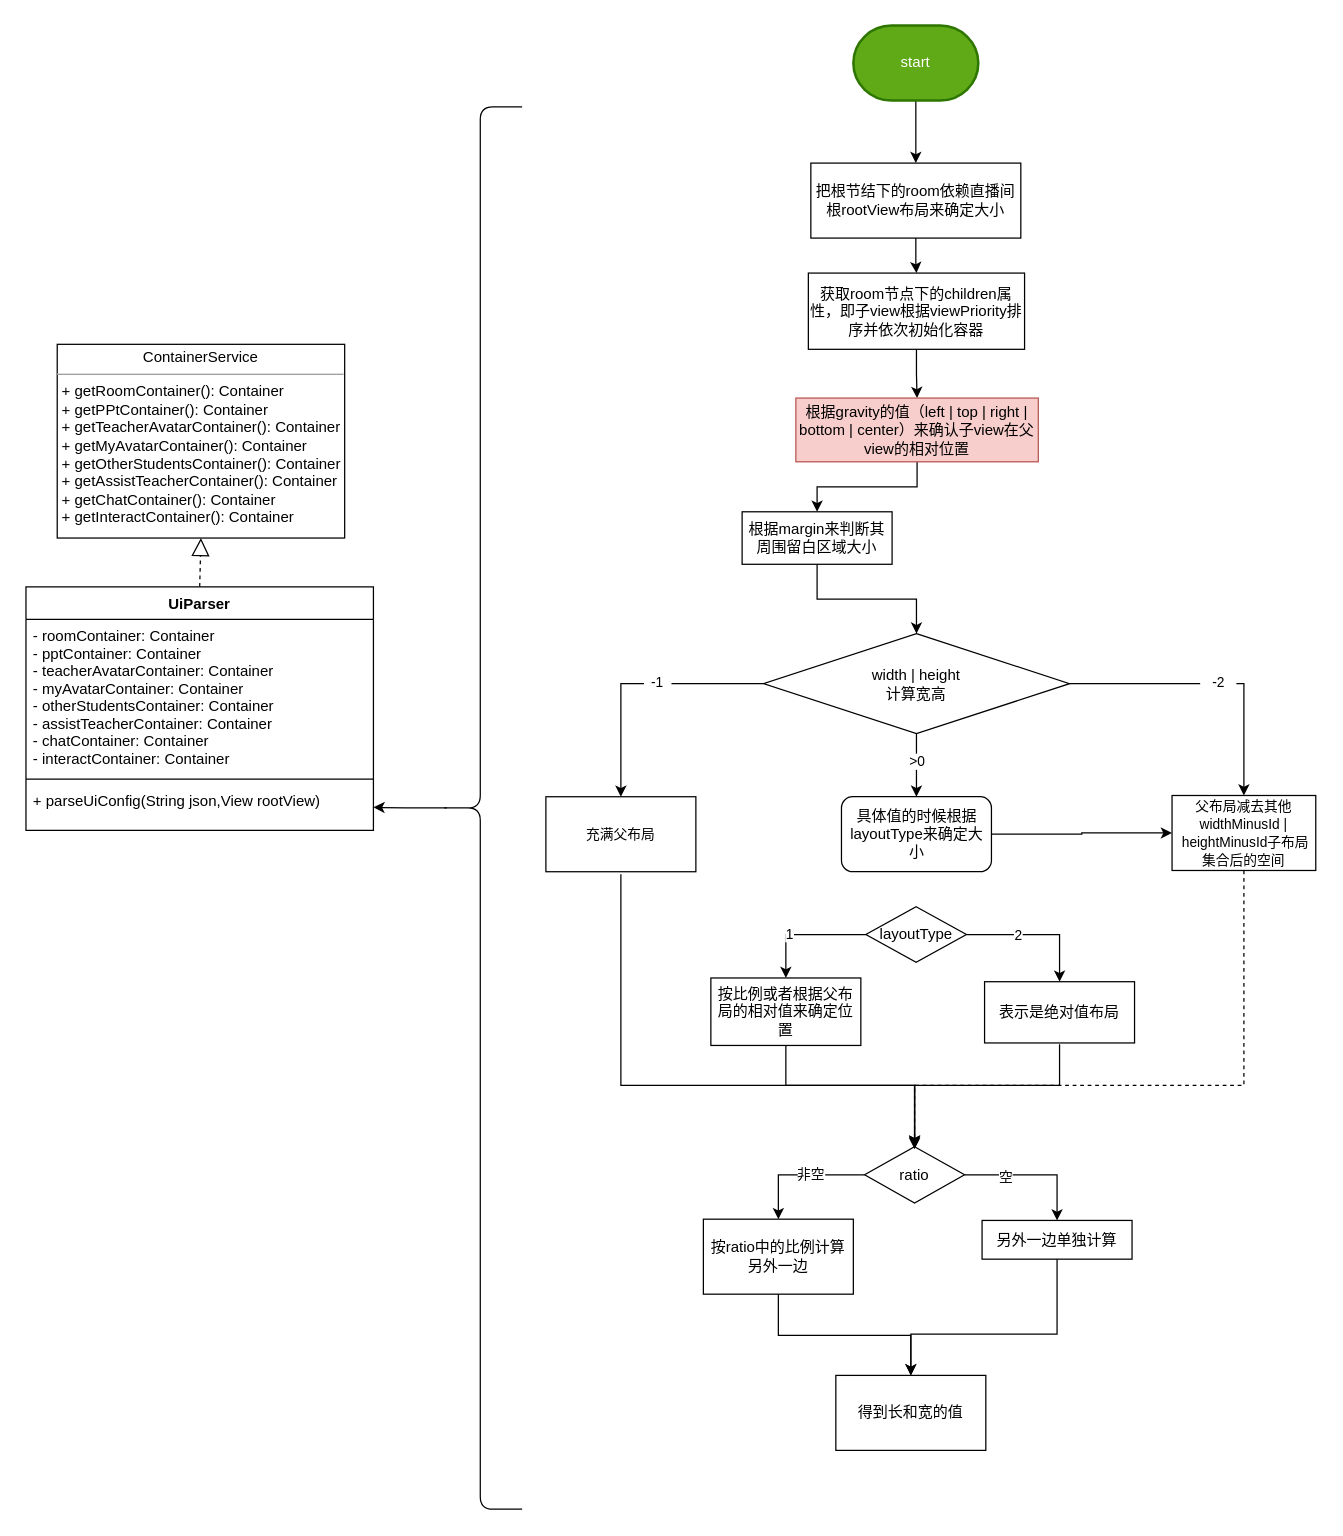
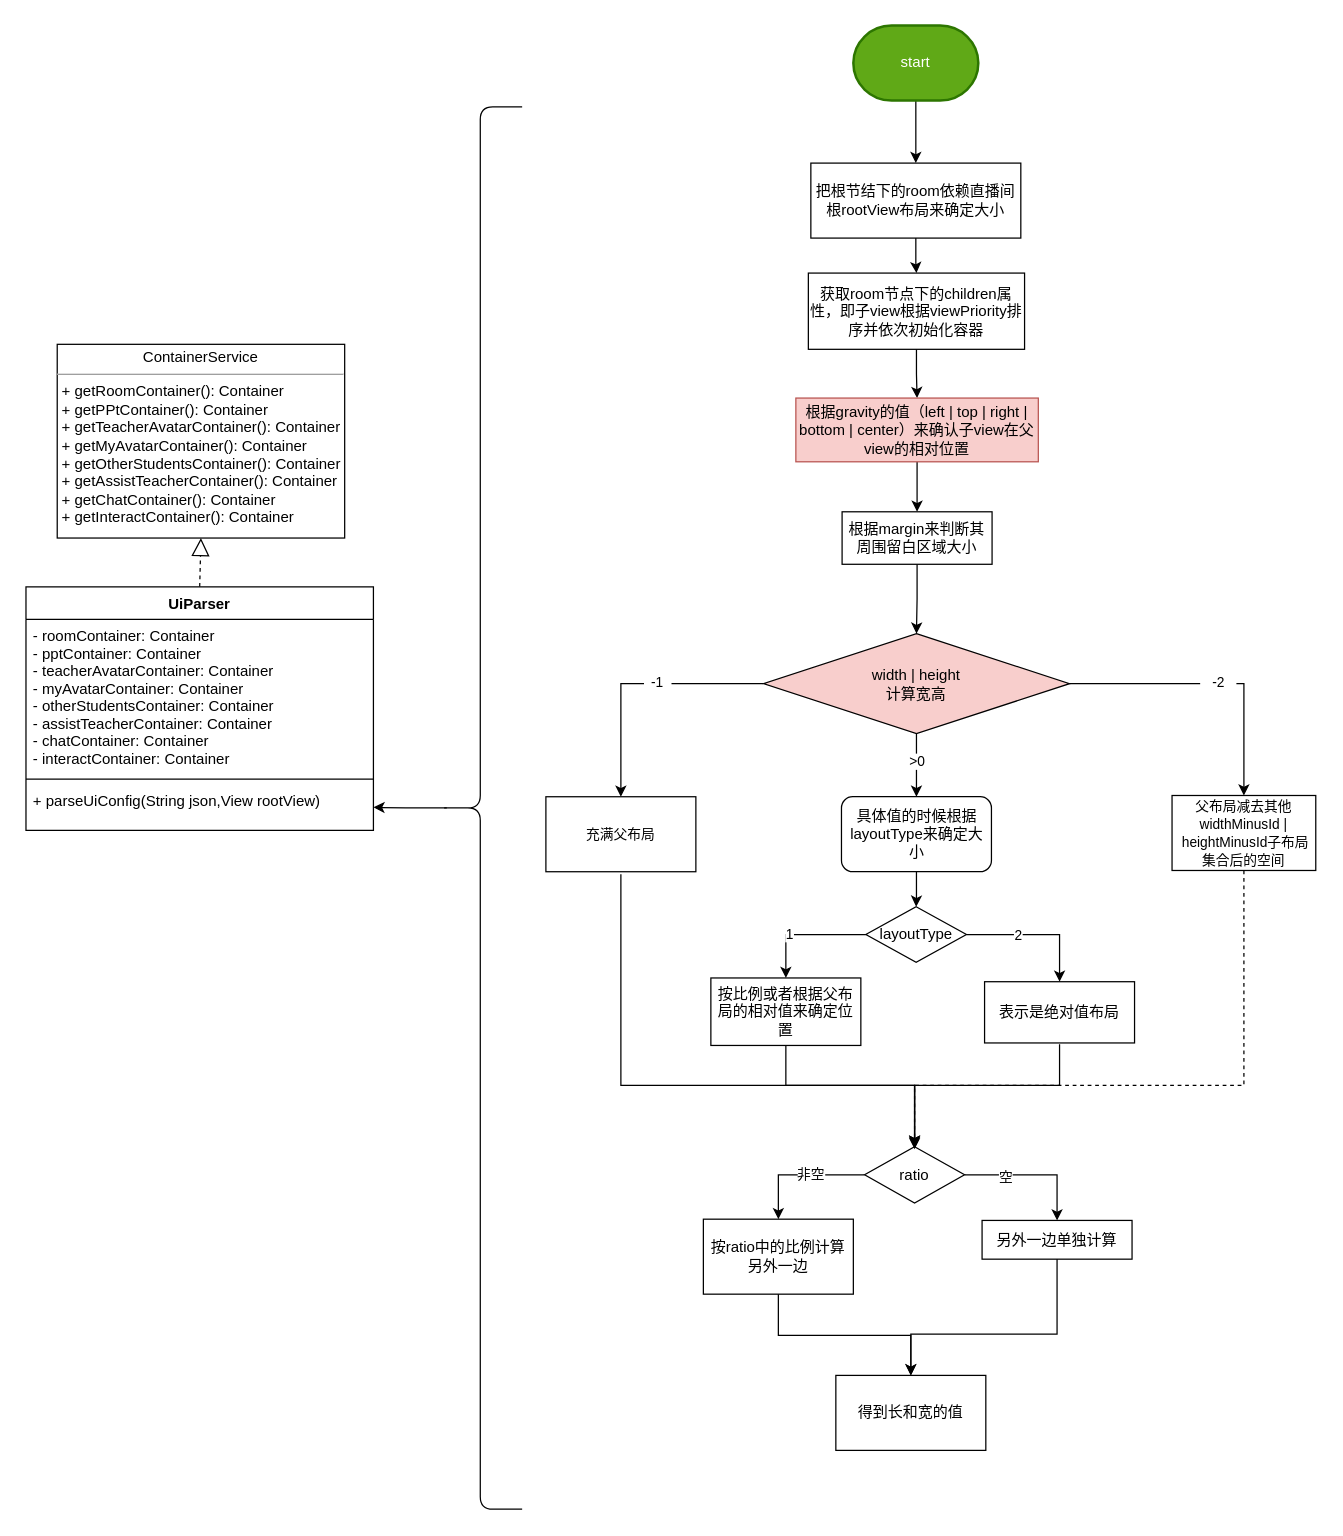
(817, 538) -> (917, 538)
(916, 684) -> (916, 684)
(1078, 834) -> (916, 885)
